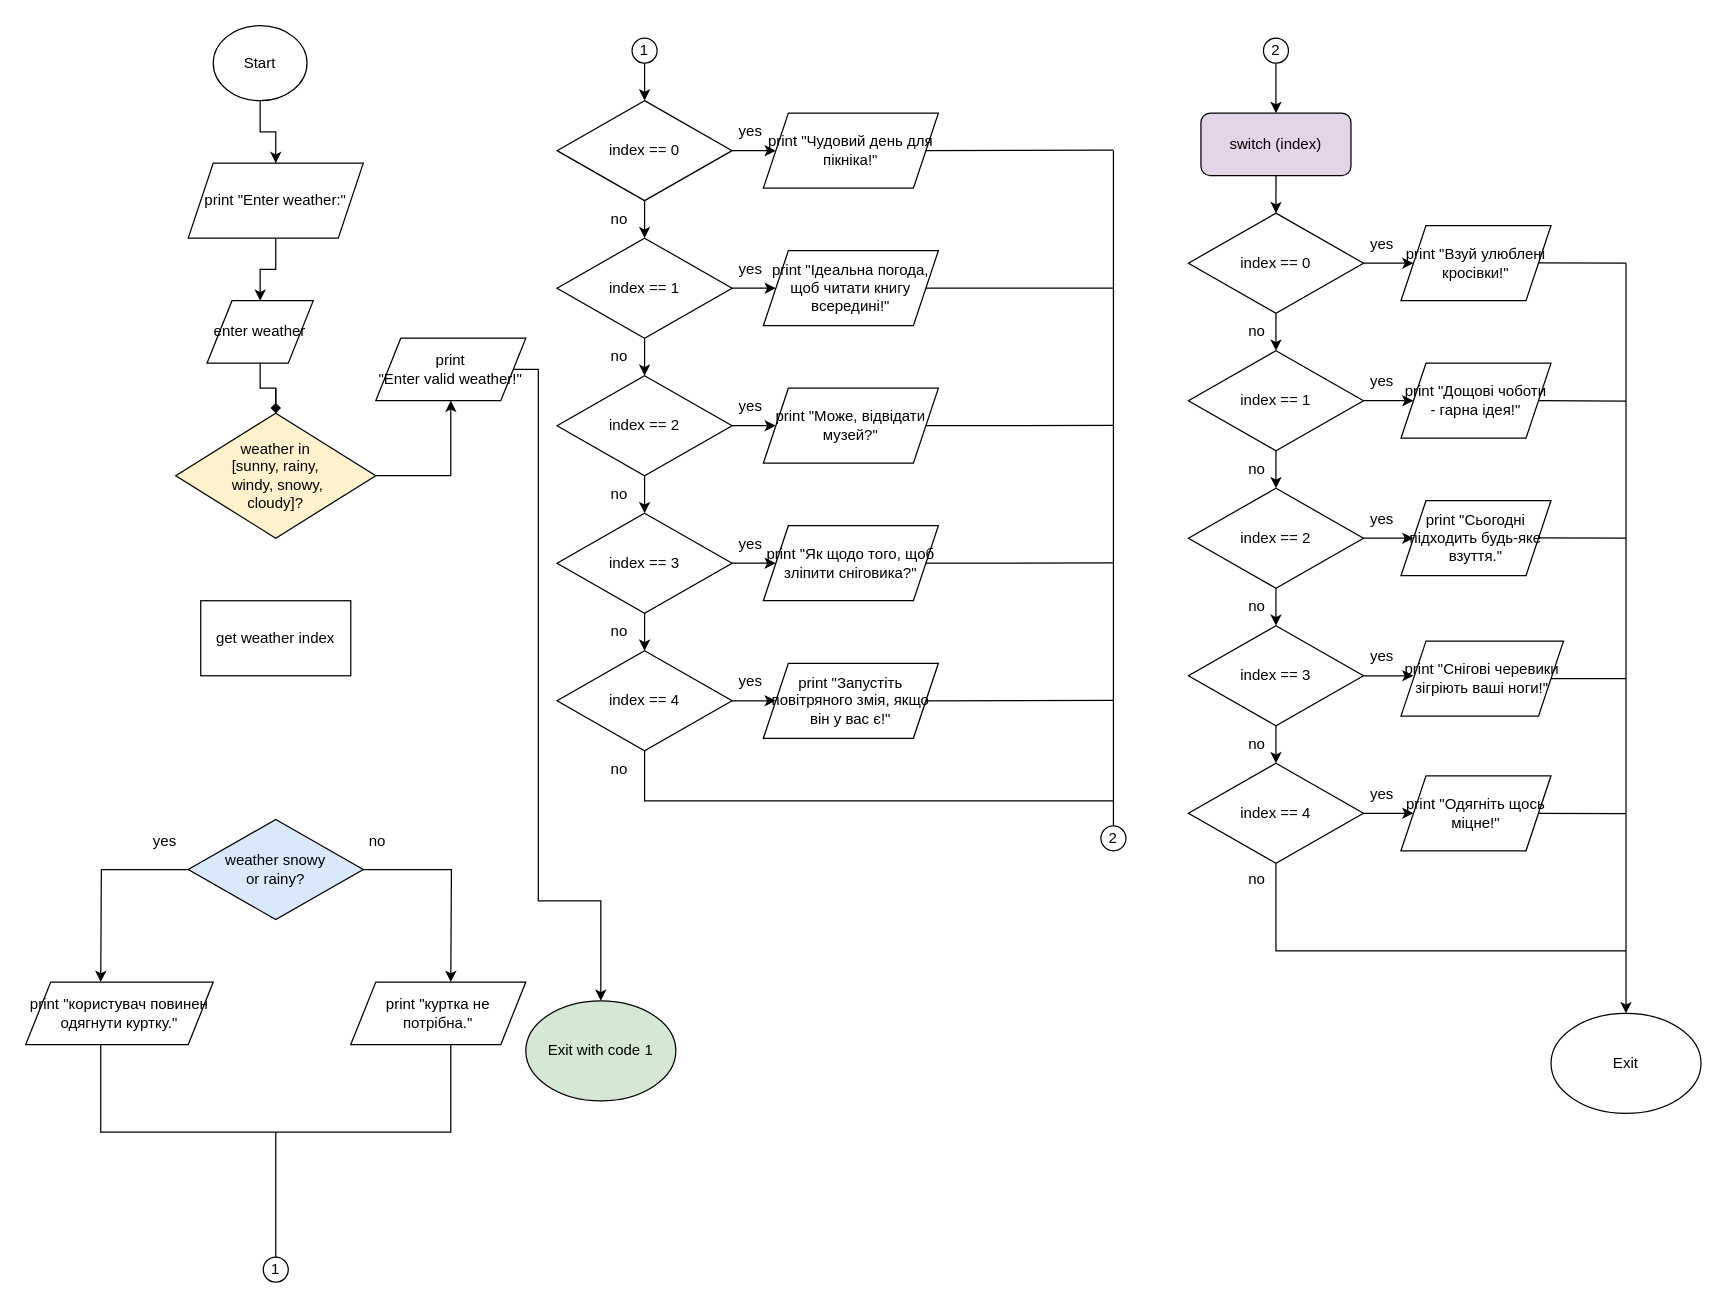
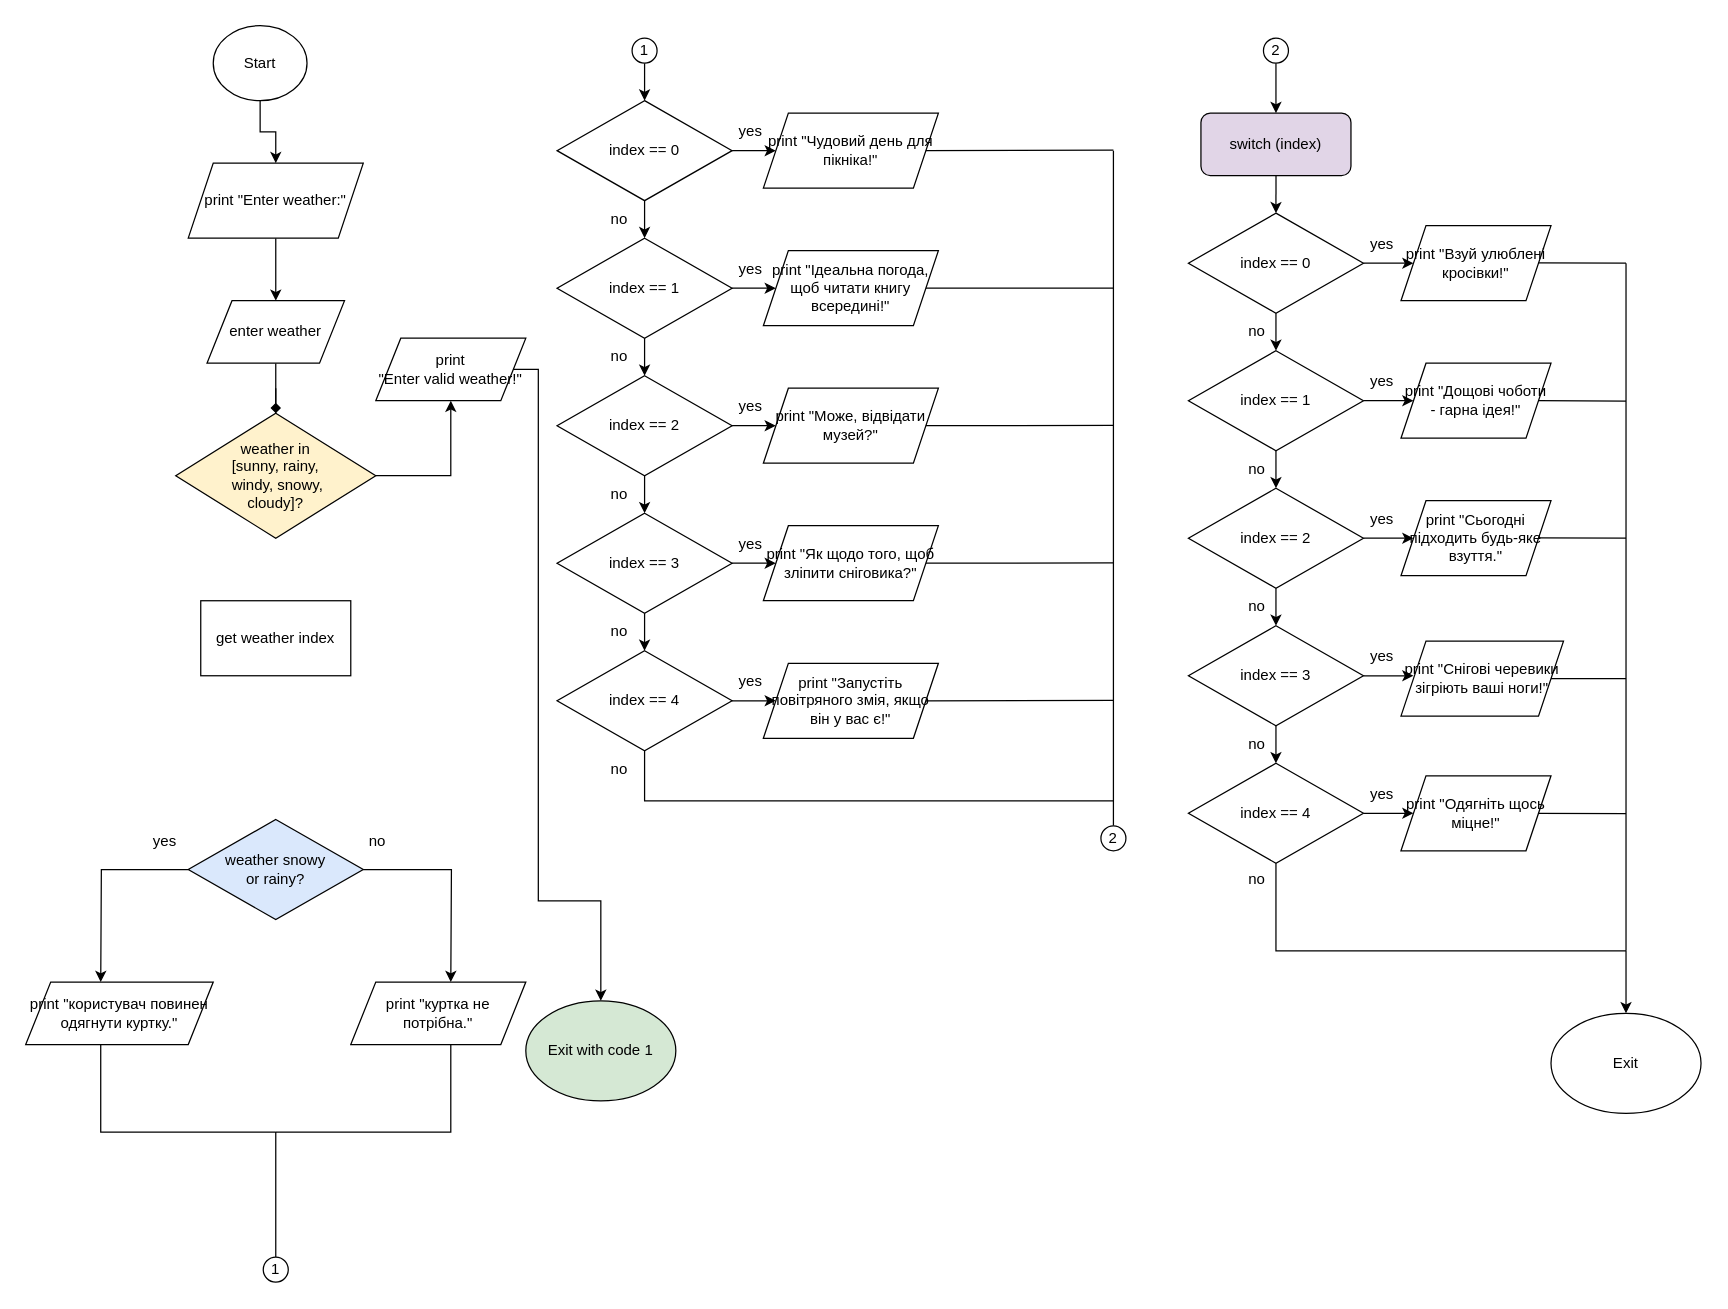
(260, 332) -> (276, 332)
